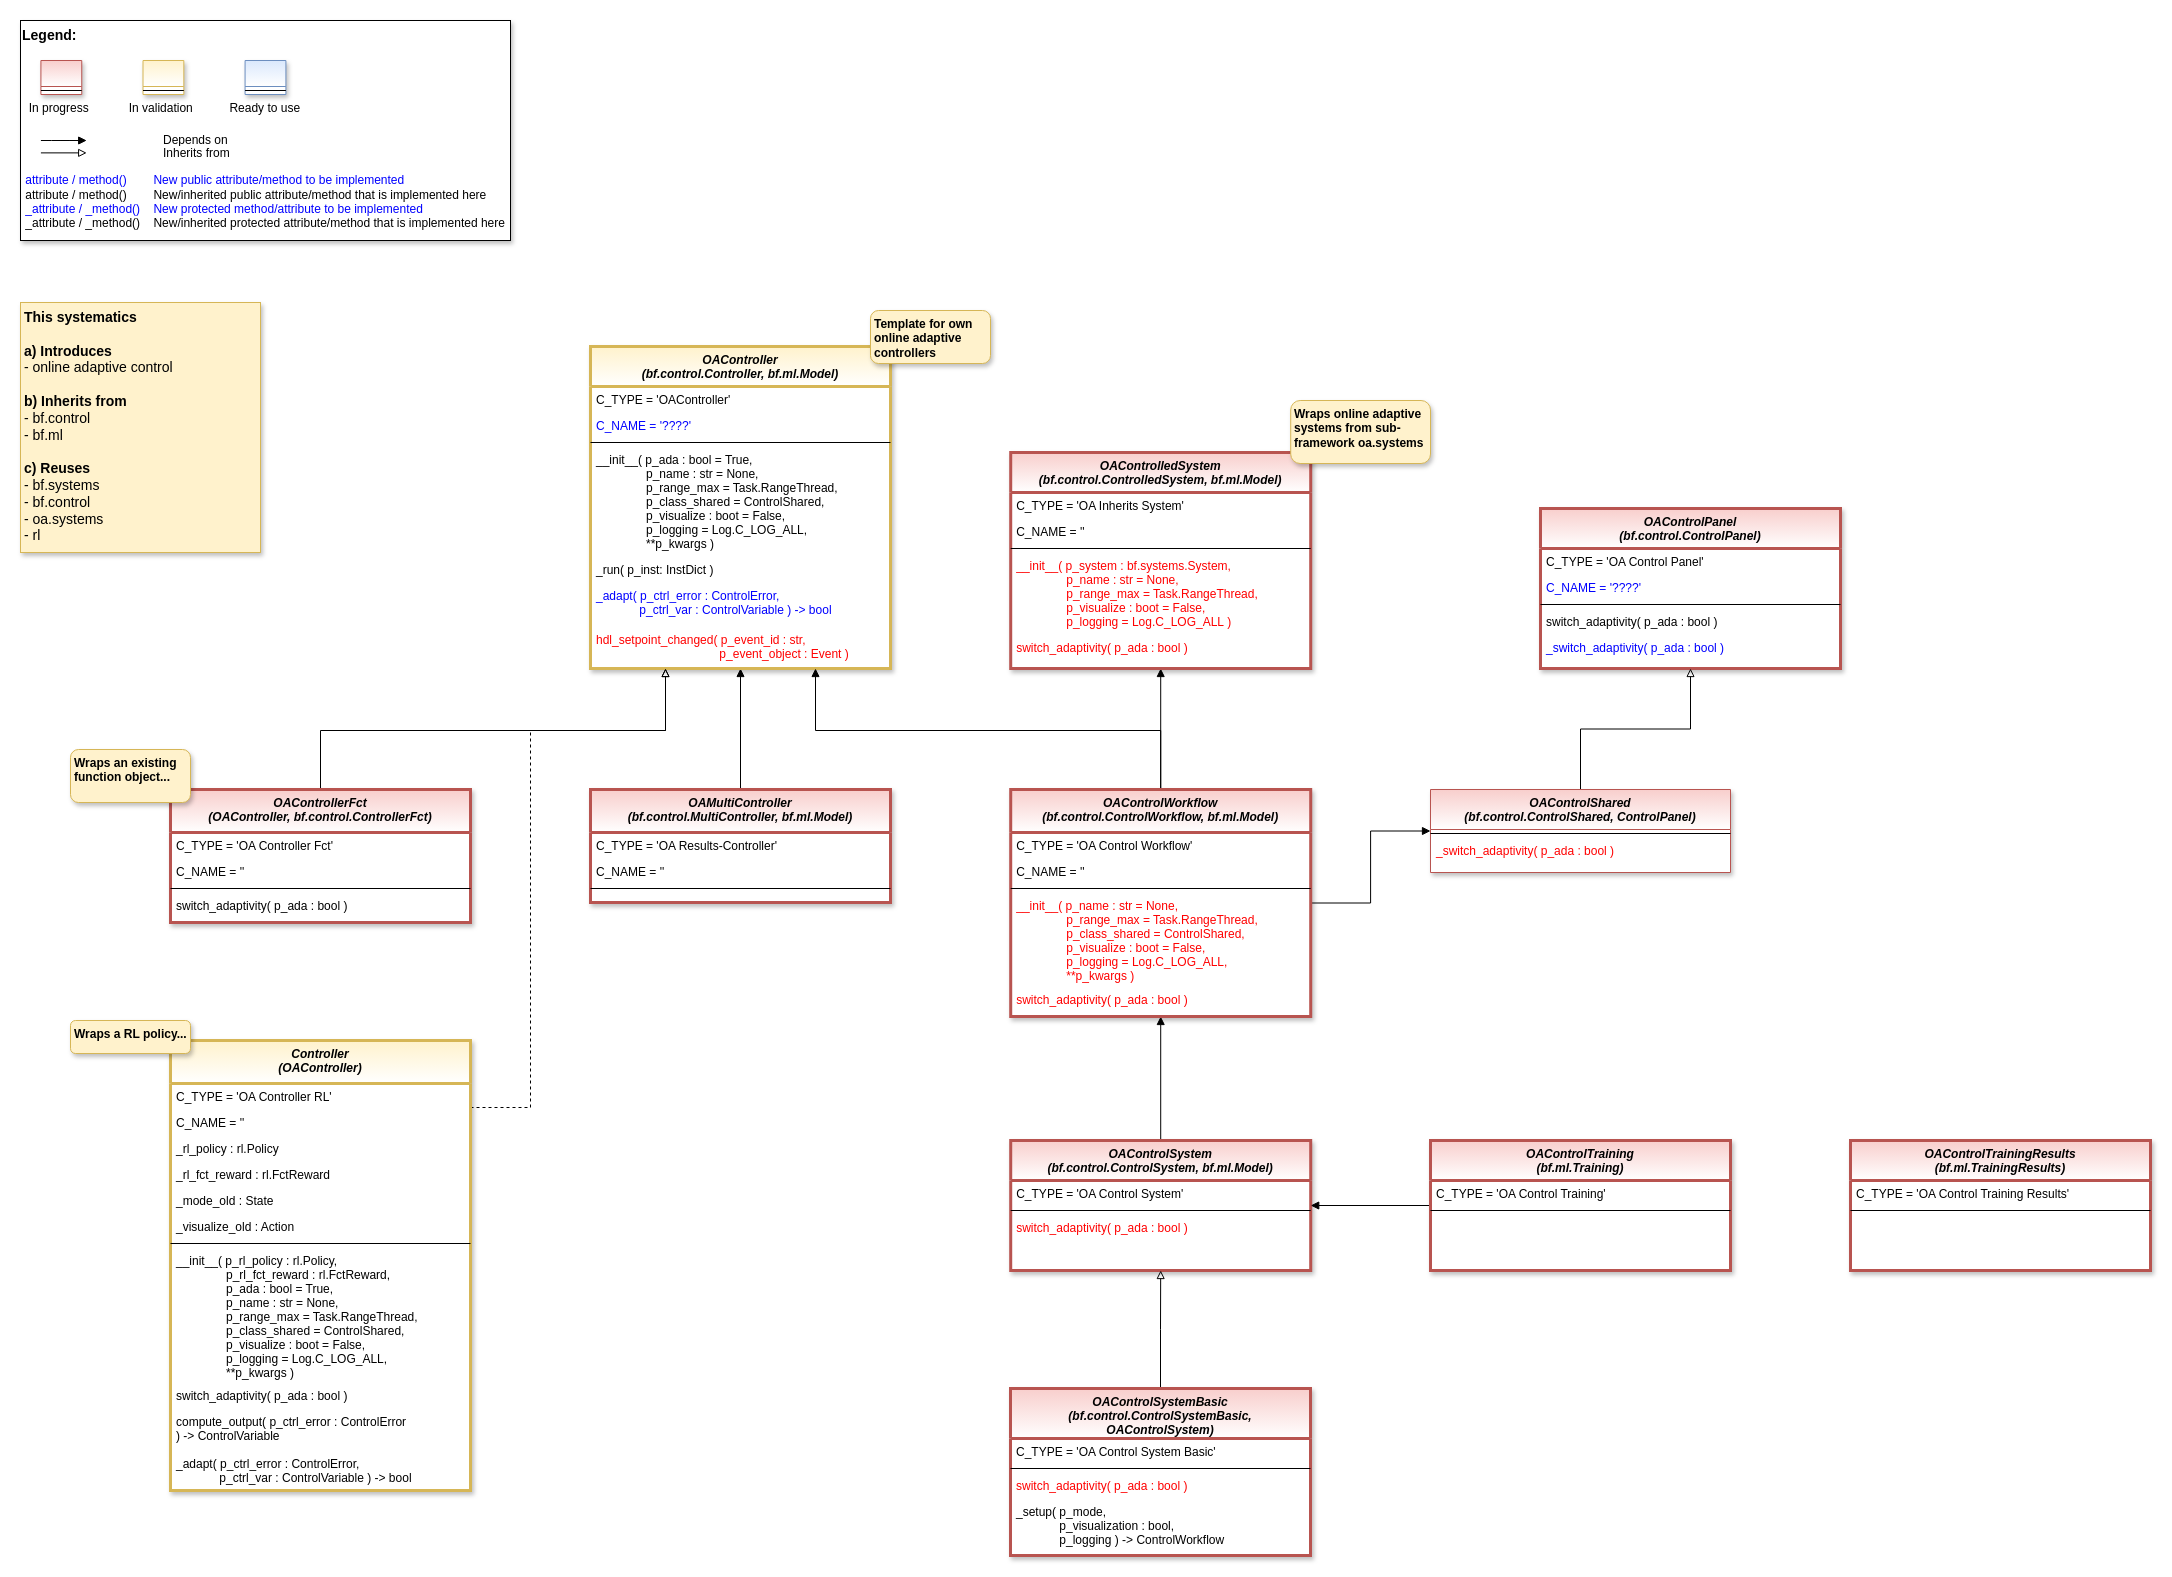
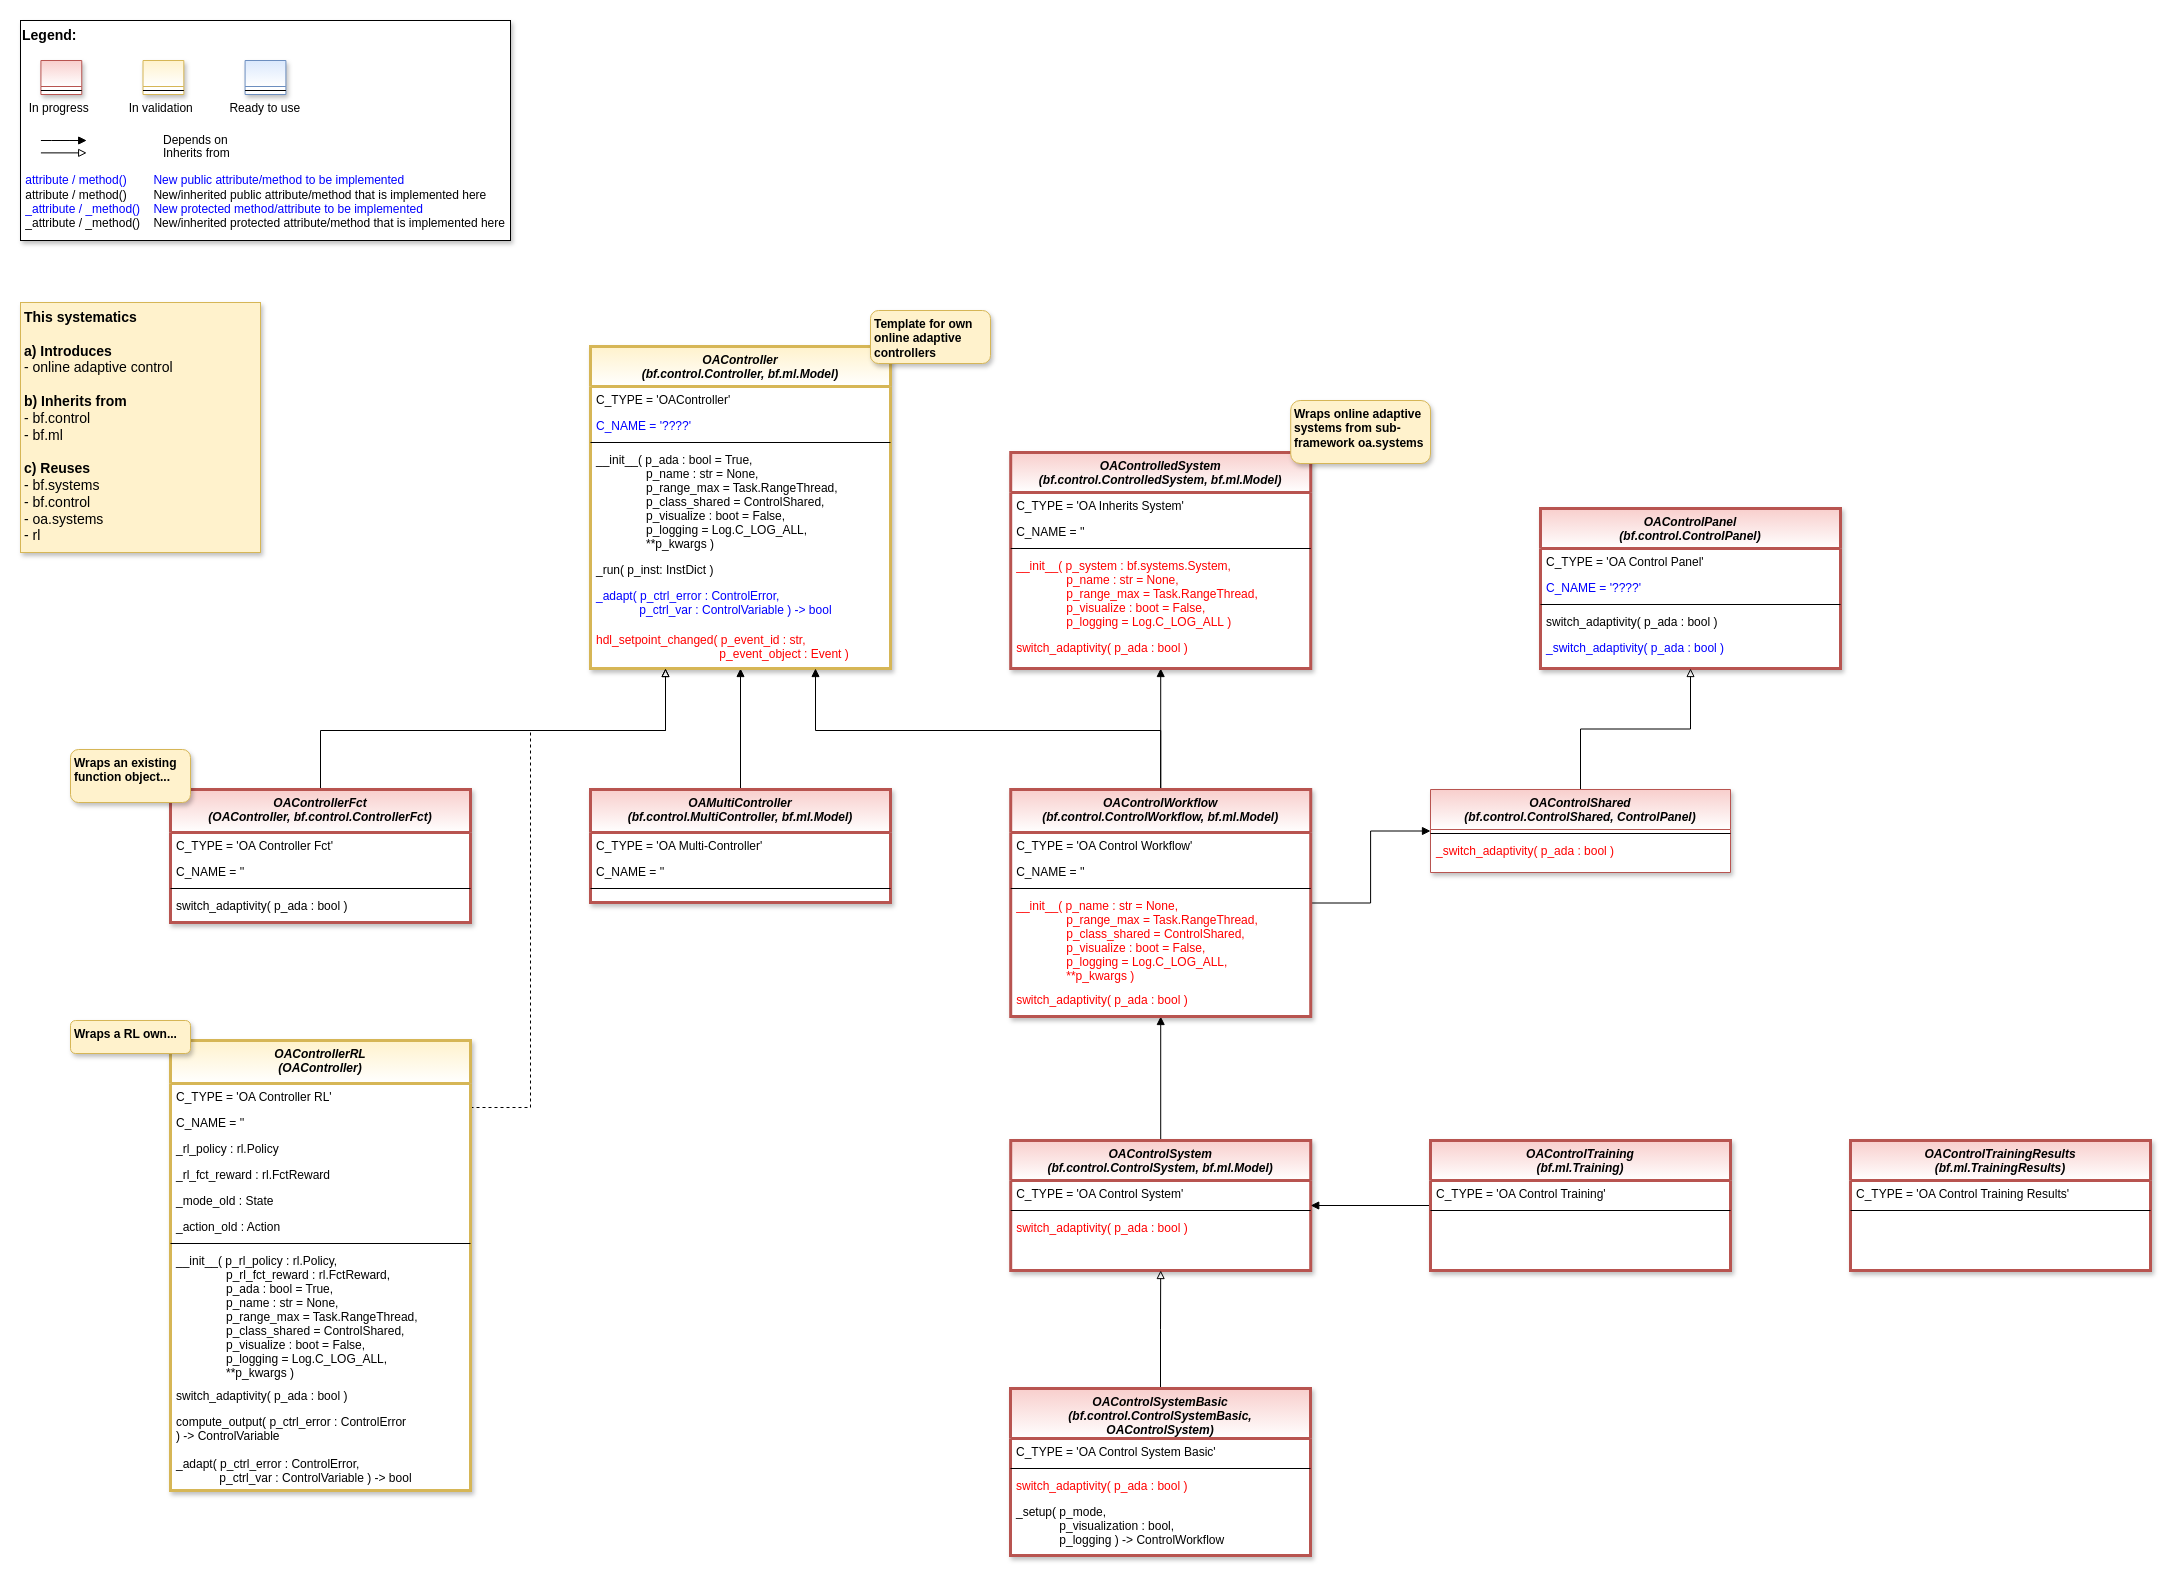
(691, 846) -> (683, 846)
(129, 1035) -> (122, 1035)
(320, 1054) -> (320, 1054)
(241, 1227) -> (234, 1227)
